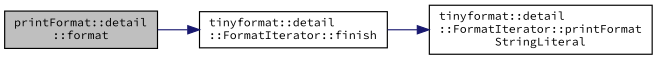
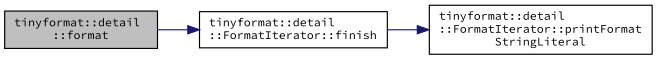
(81, 30) -> (81, 30)
